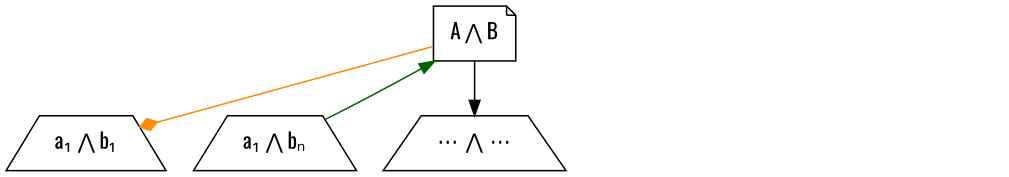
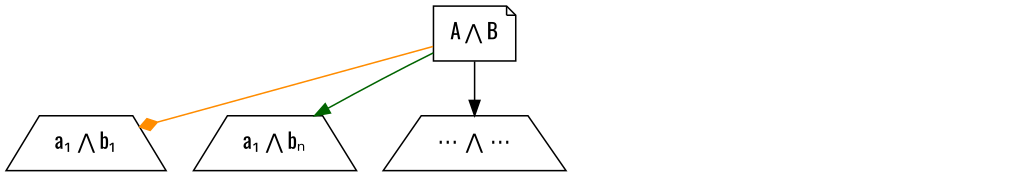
(373, 95) -> (380, 80)
